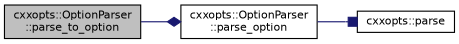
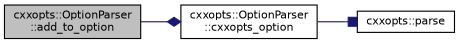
(73, 22) -> (73, 22)
(249, 22) -> (249, 22)
